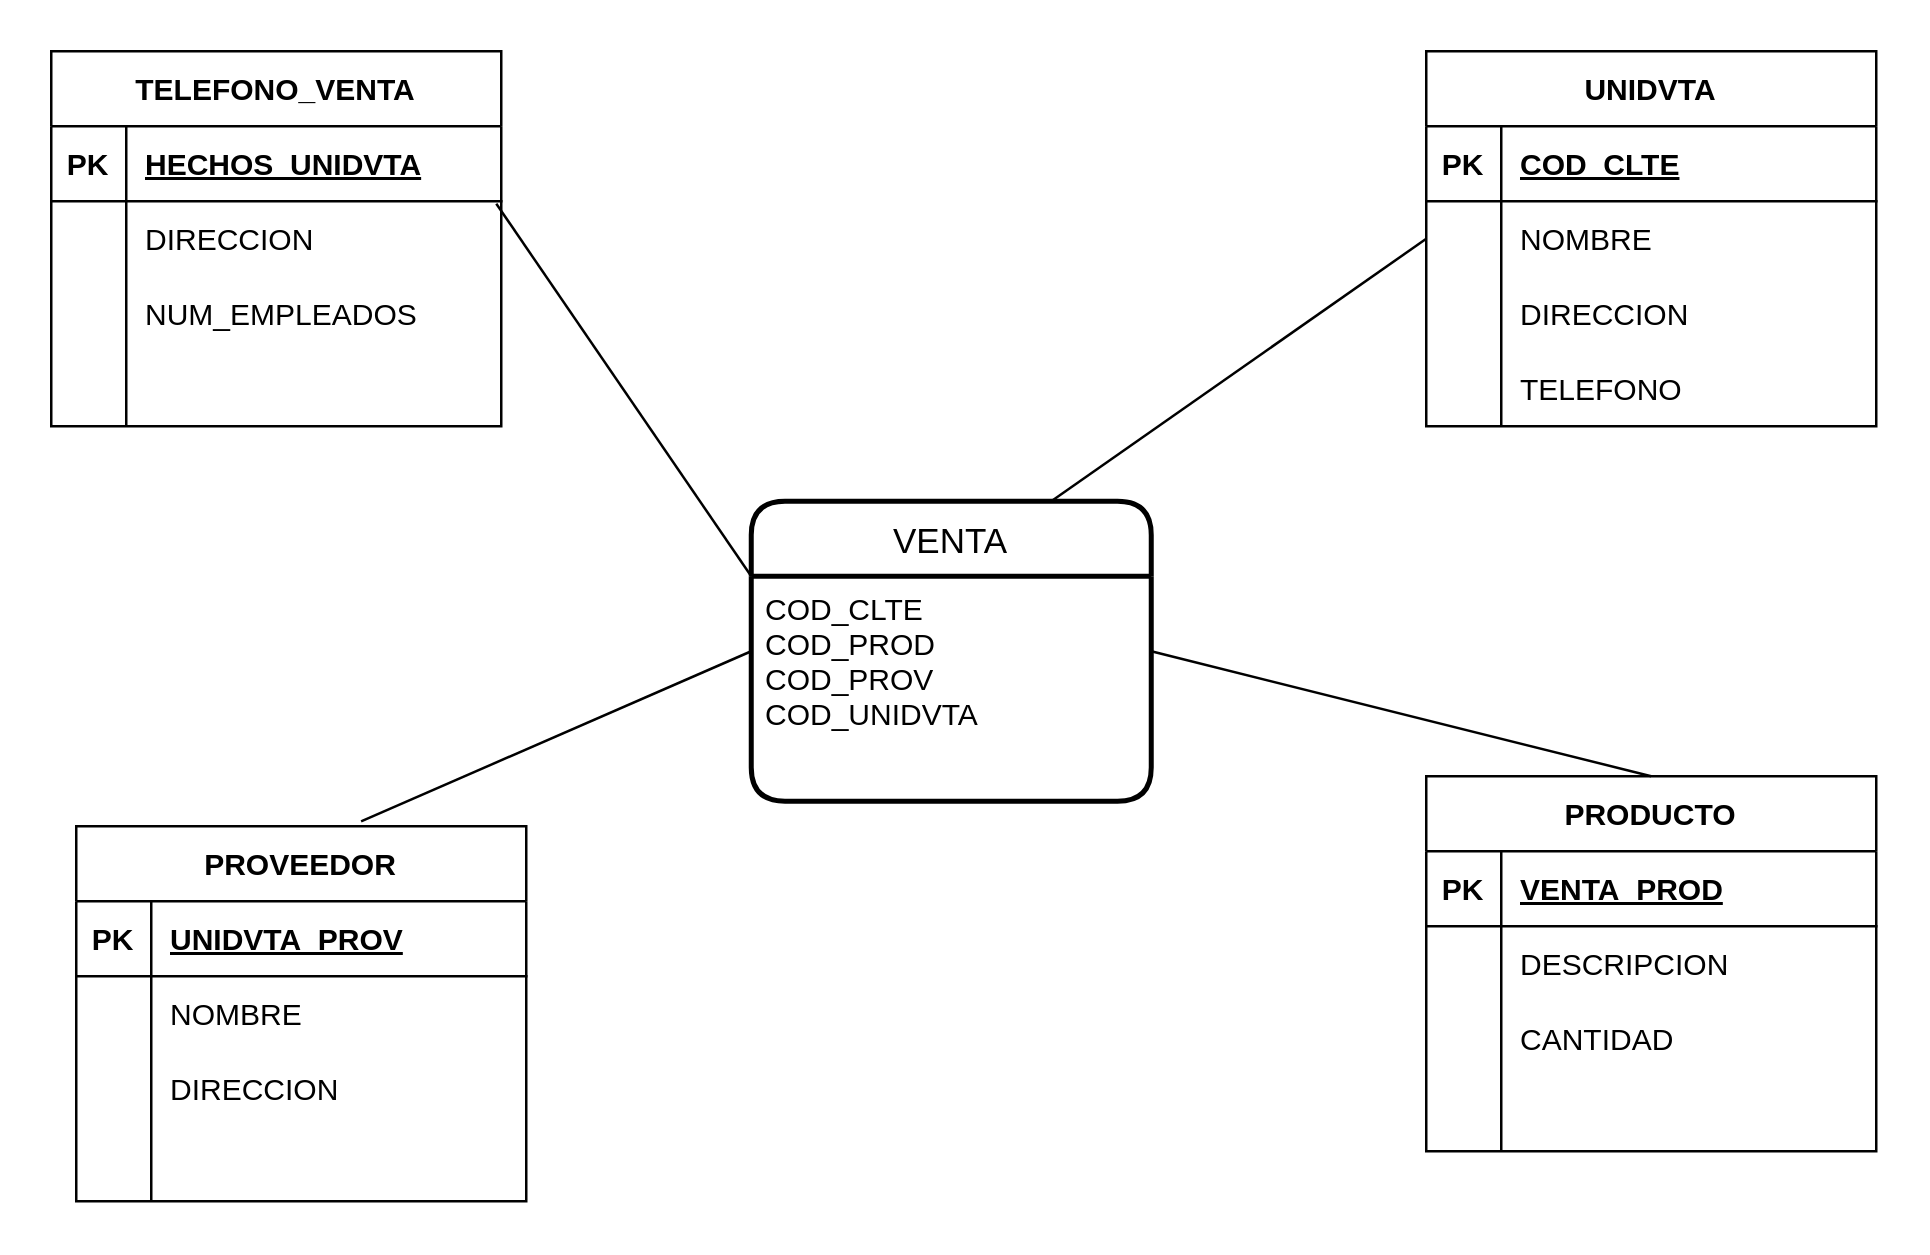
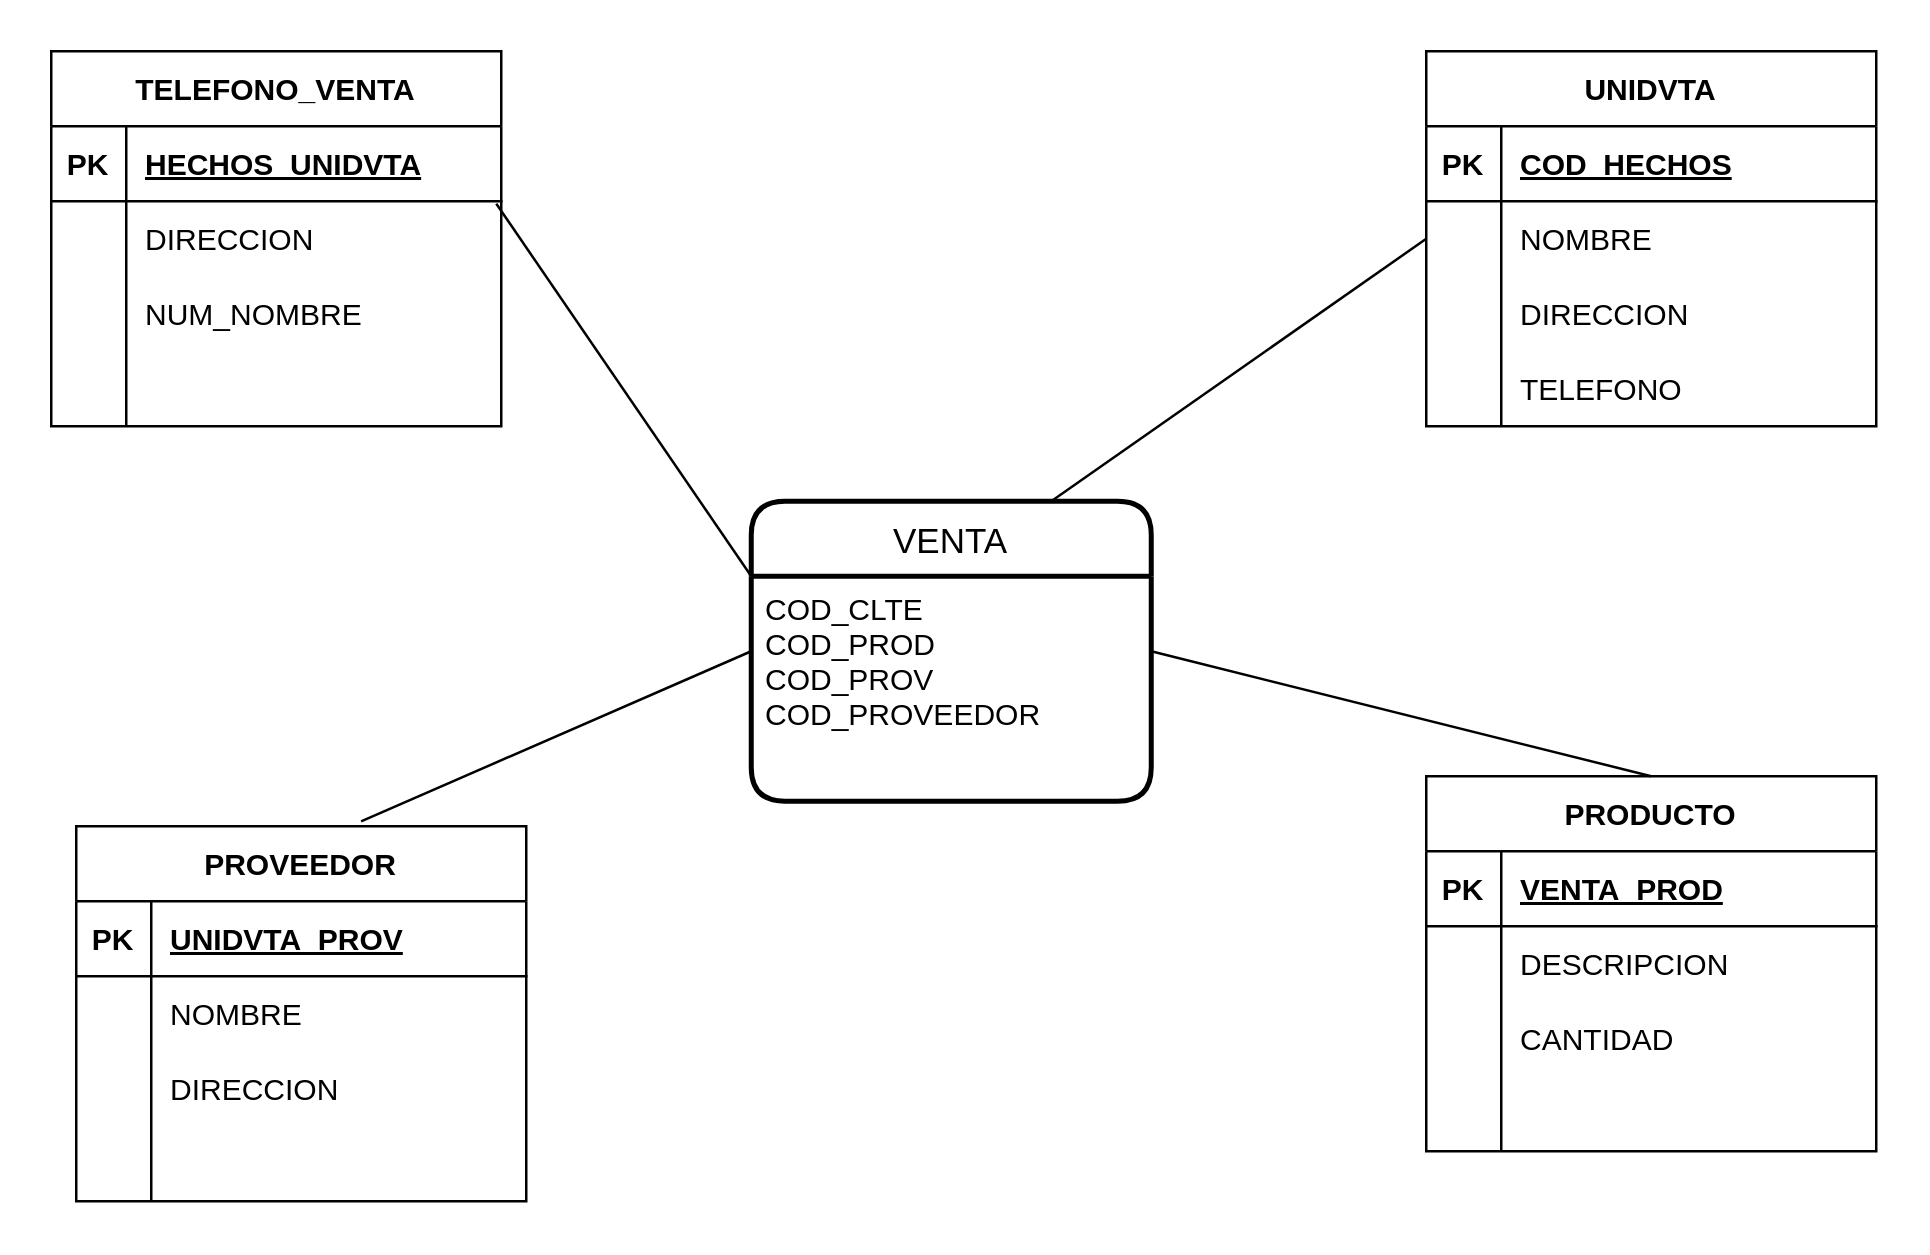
(1587, 165) -> (1604, 165)
(254, 315) -> (229, 315)
(832, 610) -> (832, 610)
